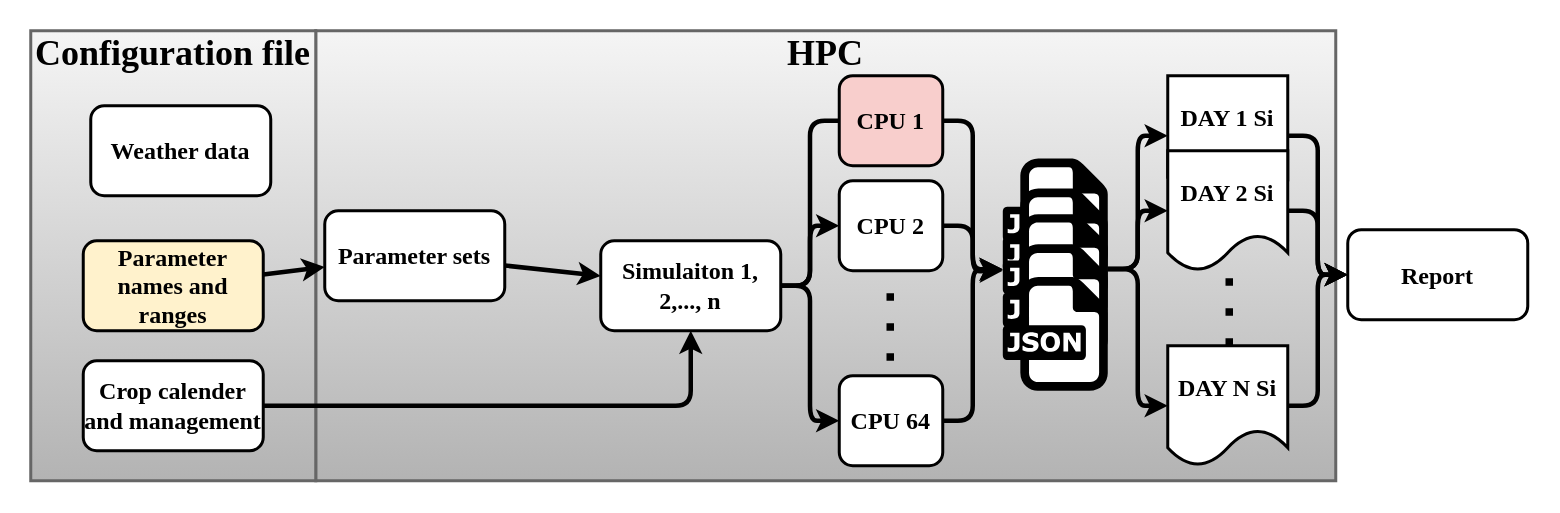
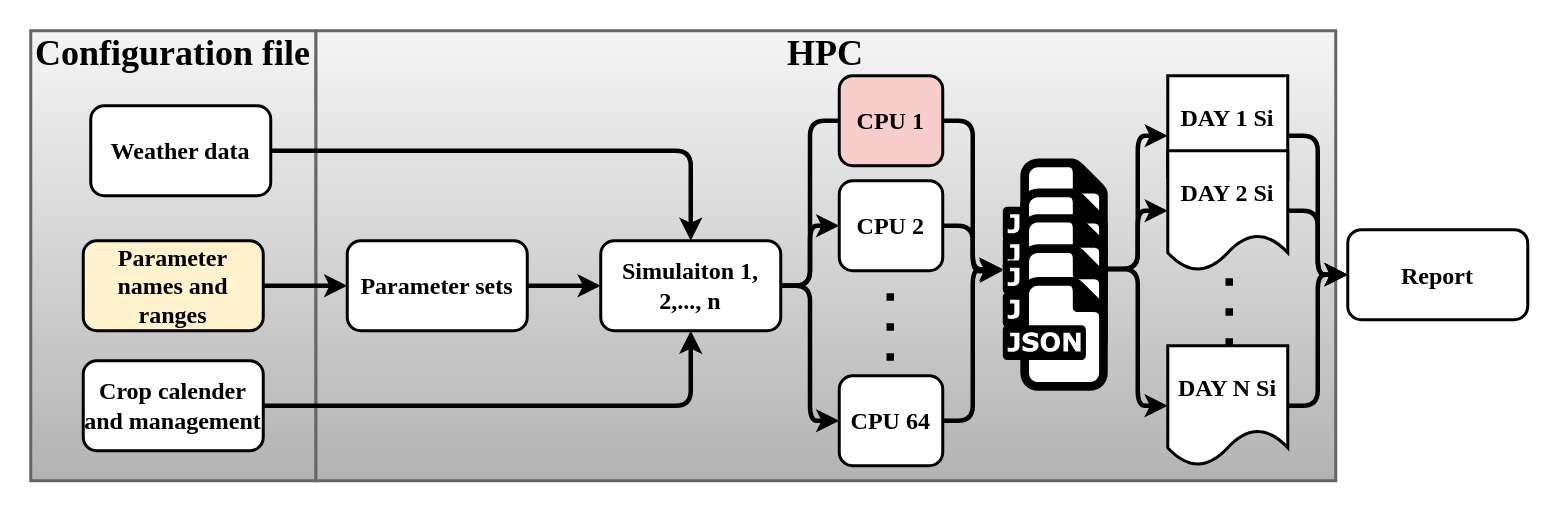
none -> (513, 151)
(415, 256) -> (437, 286)
